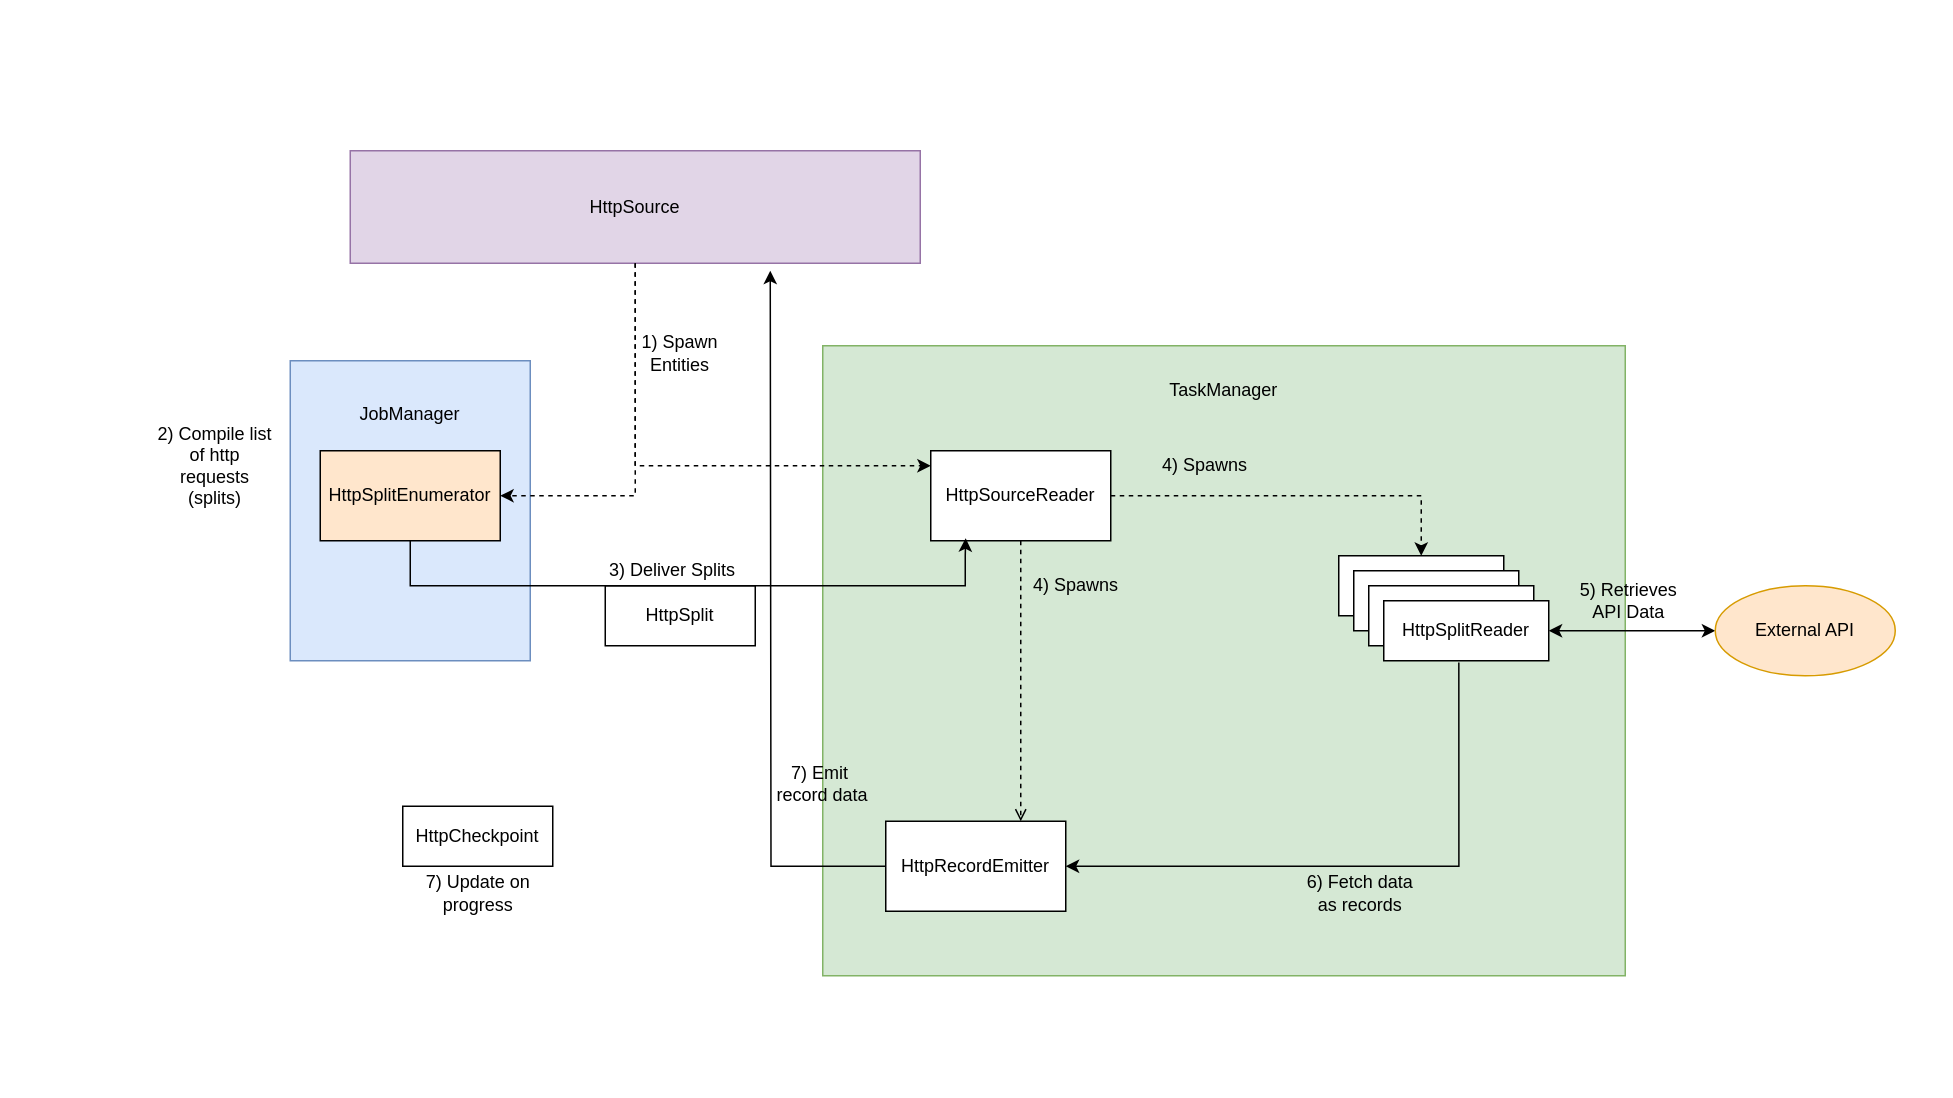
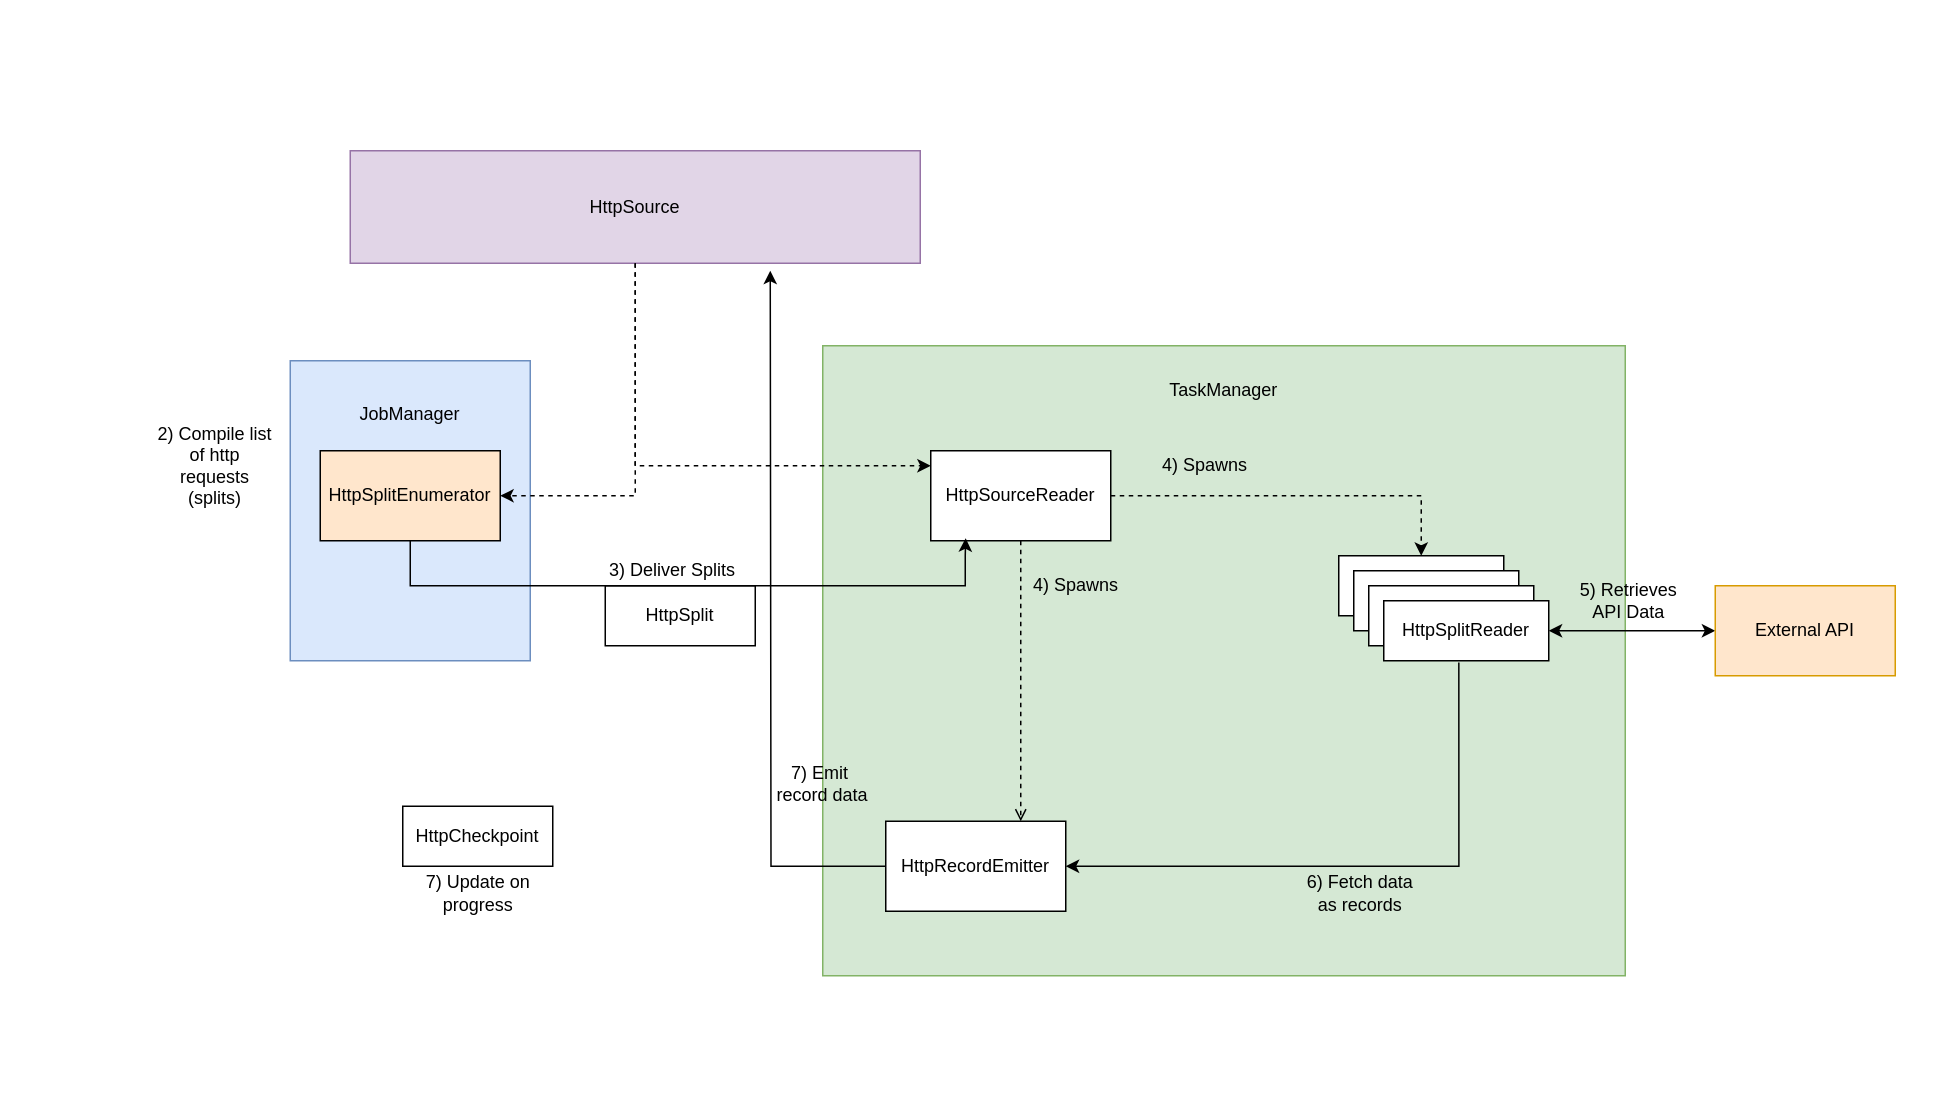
(680, 353) -> none
(1805, 631) -> (1805, 631)
